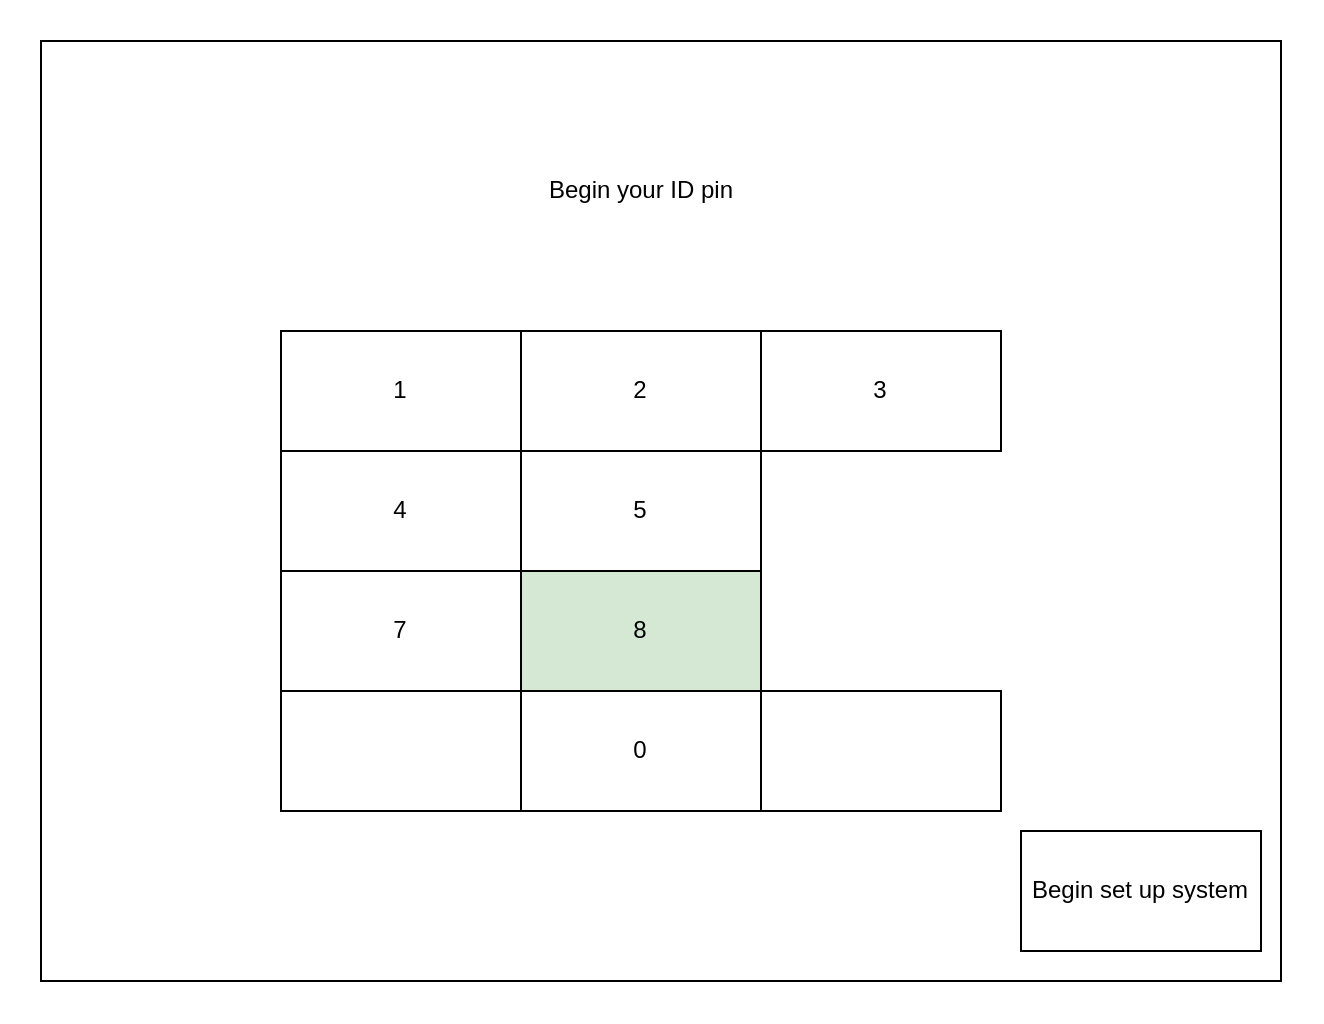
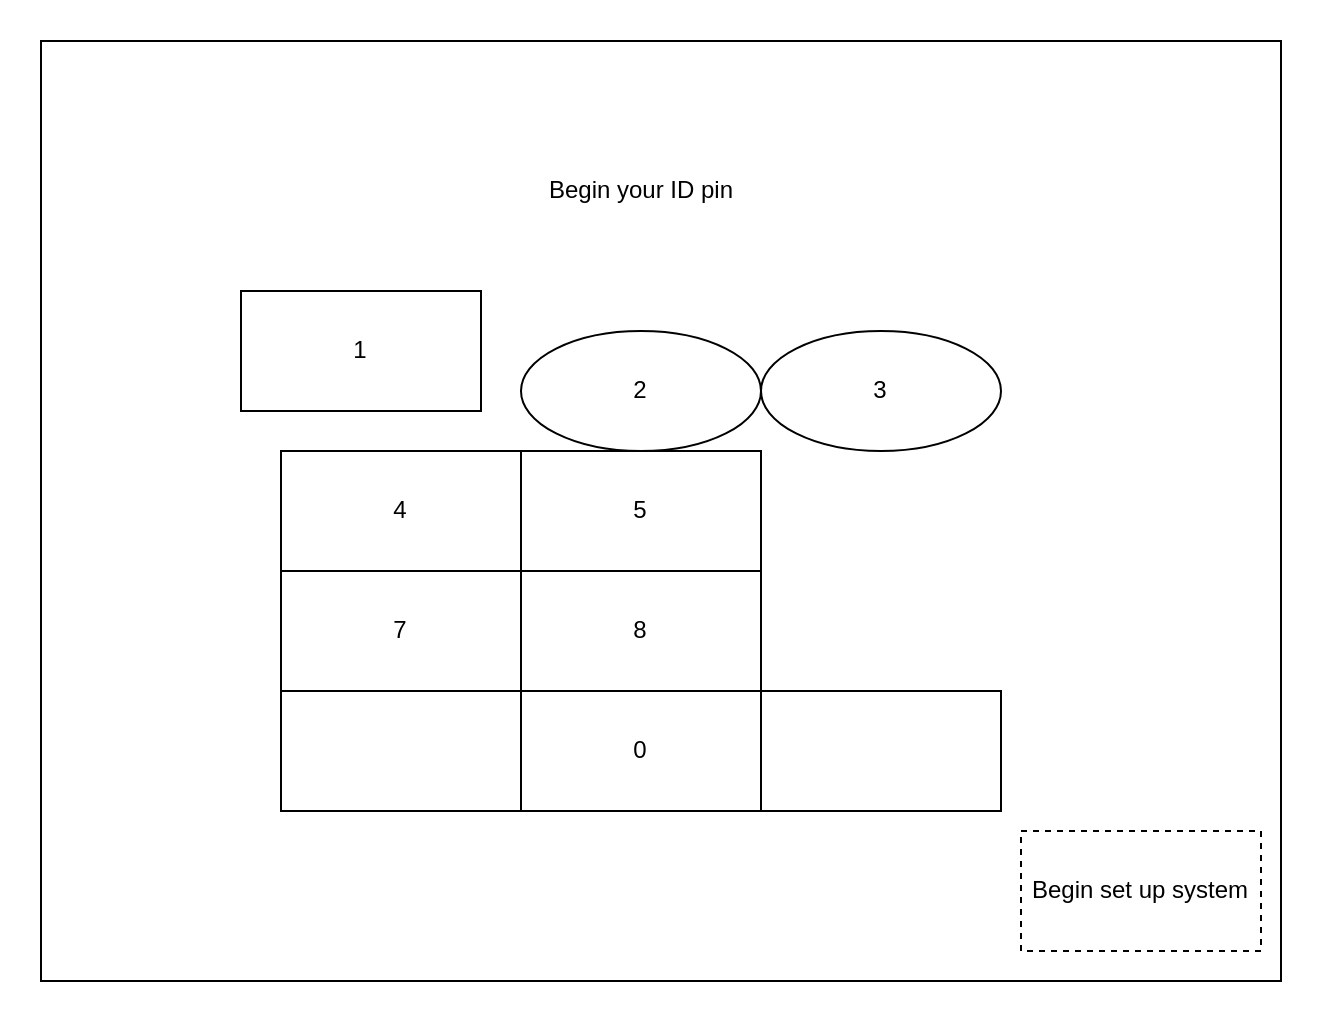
(401, 391) -> (361, 351)
(641, 391) -> (641, 391)
(881, 391) -> (881, 391)
(641, 631) -> (641, 631)
(1141, 891) -> (1141, 891)
